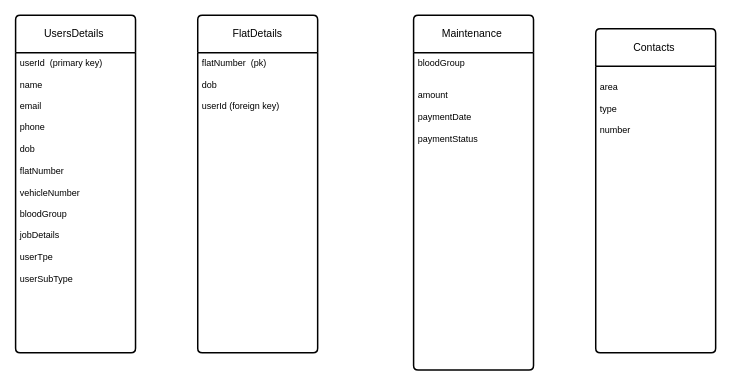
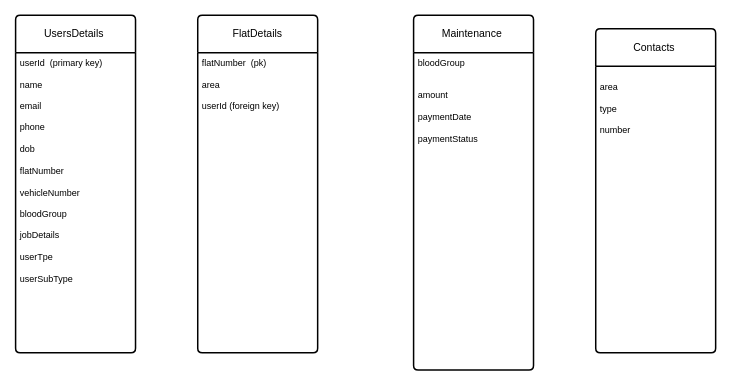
(249, 74) -> (249, 74)
